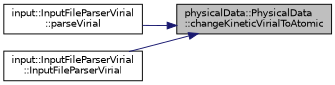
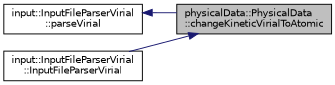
(155, 26) -> (165, 13)
